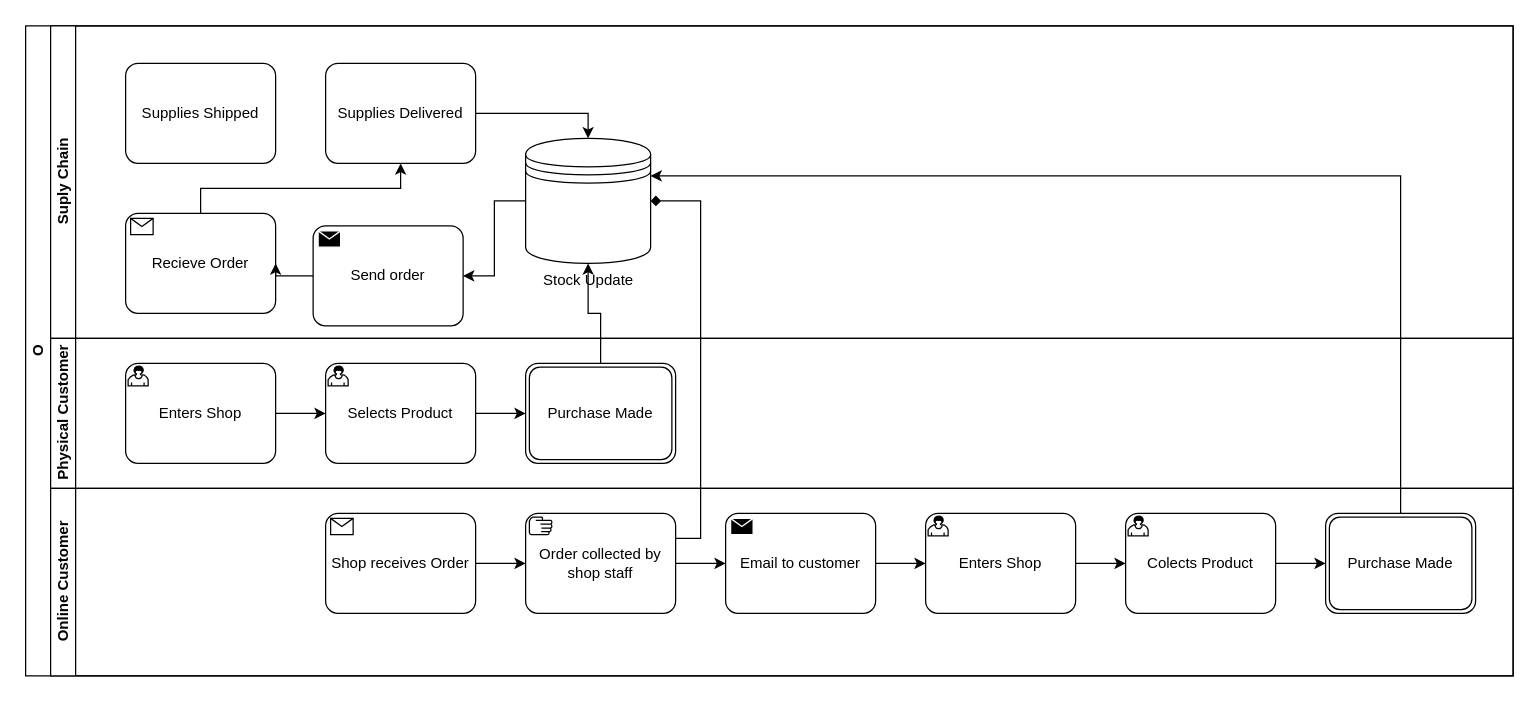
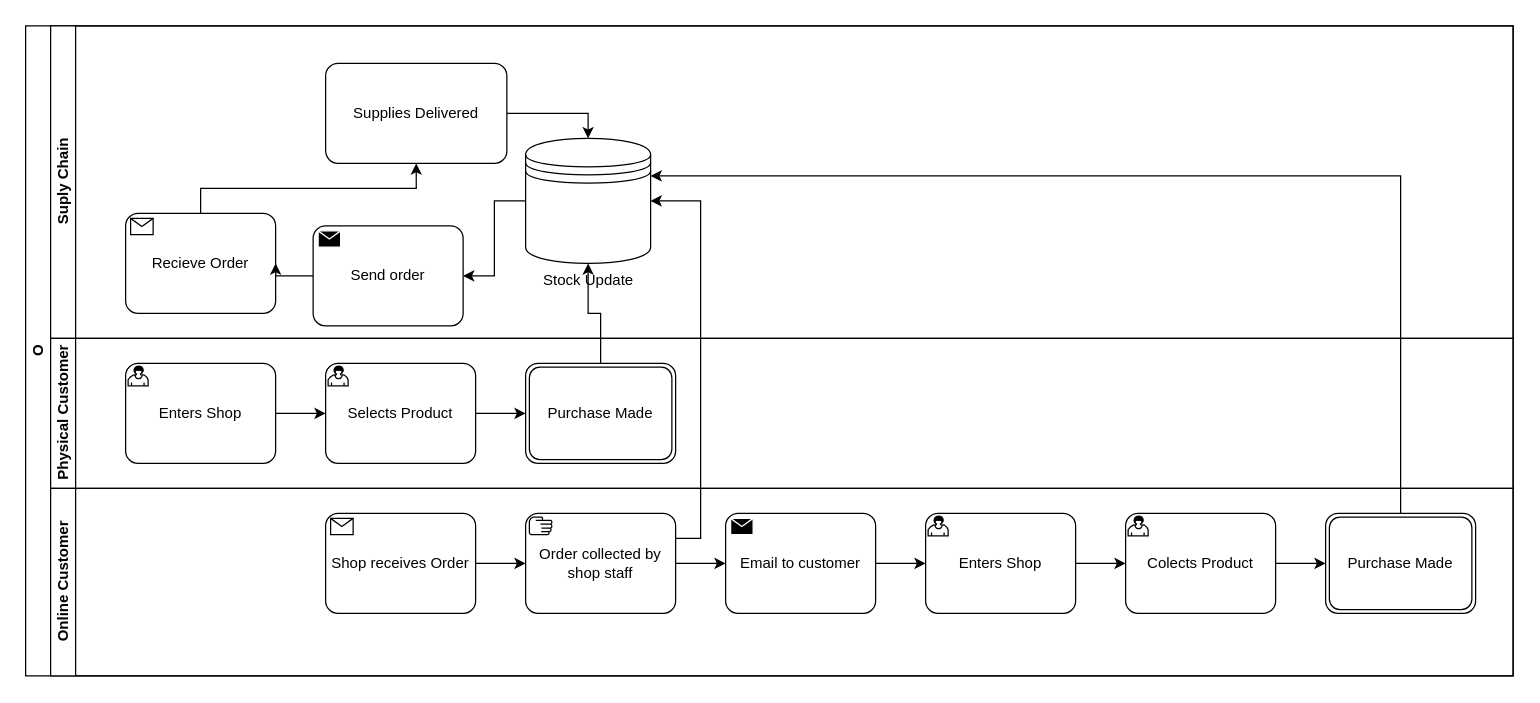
(201, 113) -> none
(401, 113) -> (416, 113)
(661, 201) -> (661, 201)
